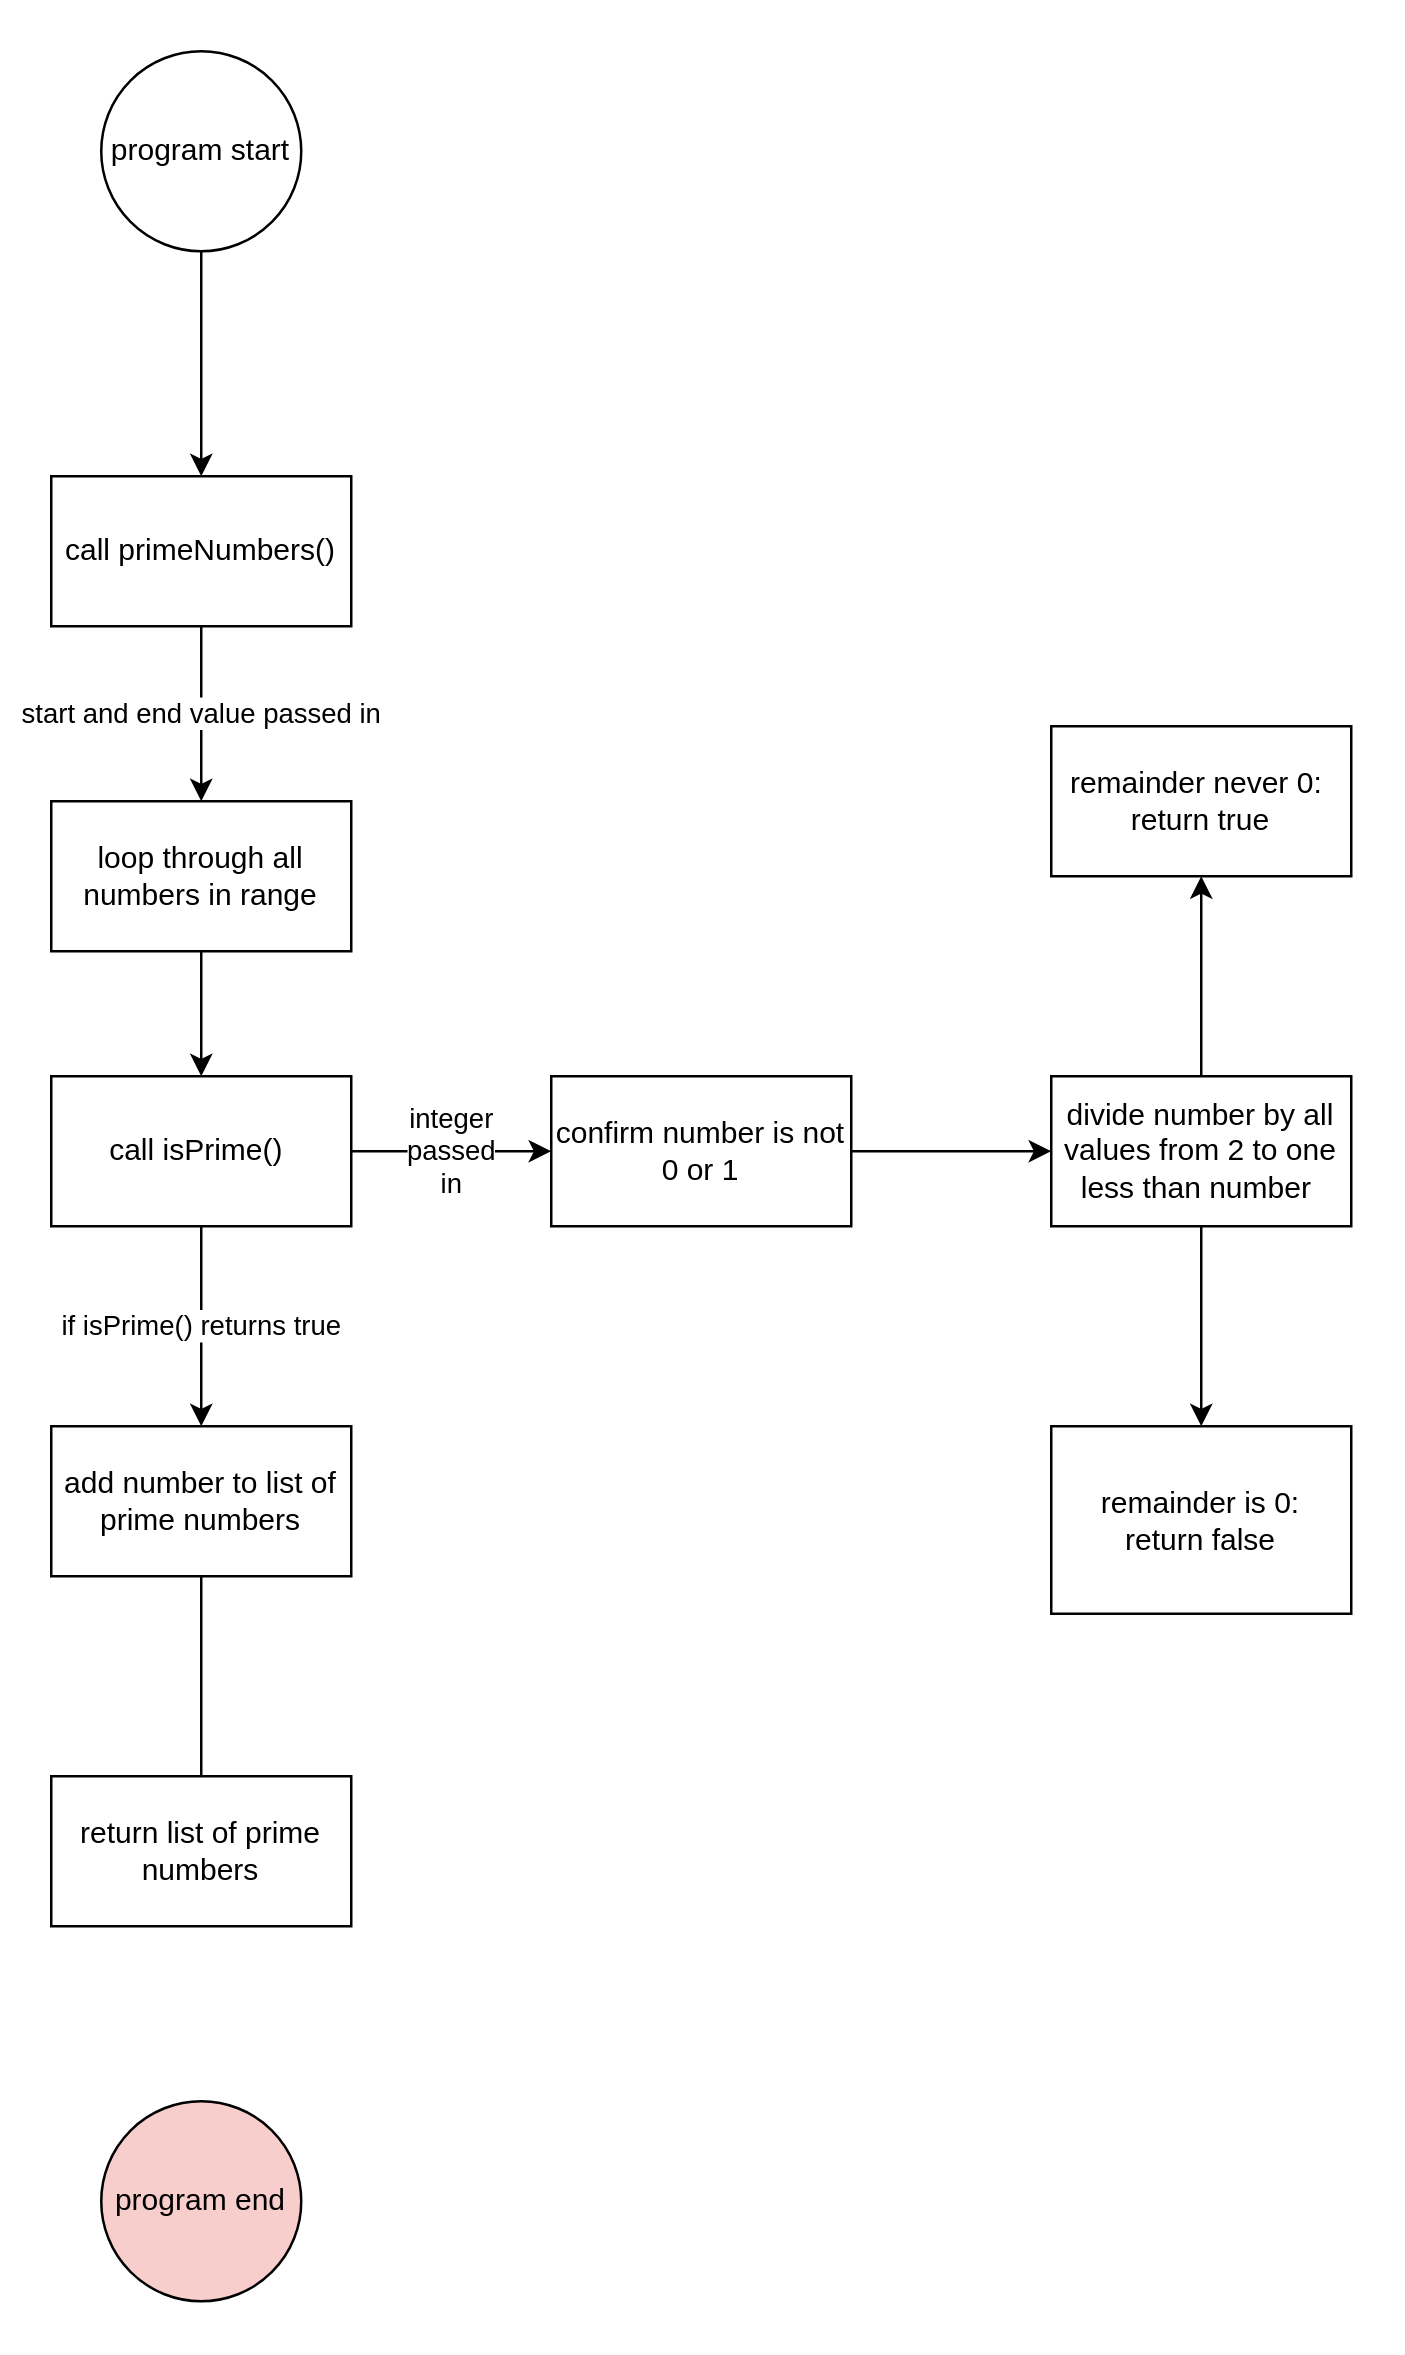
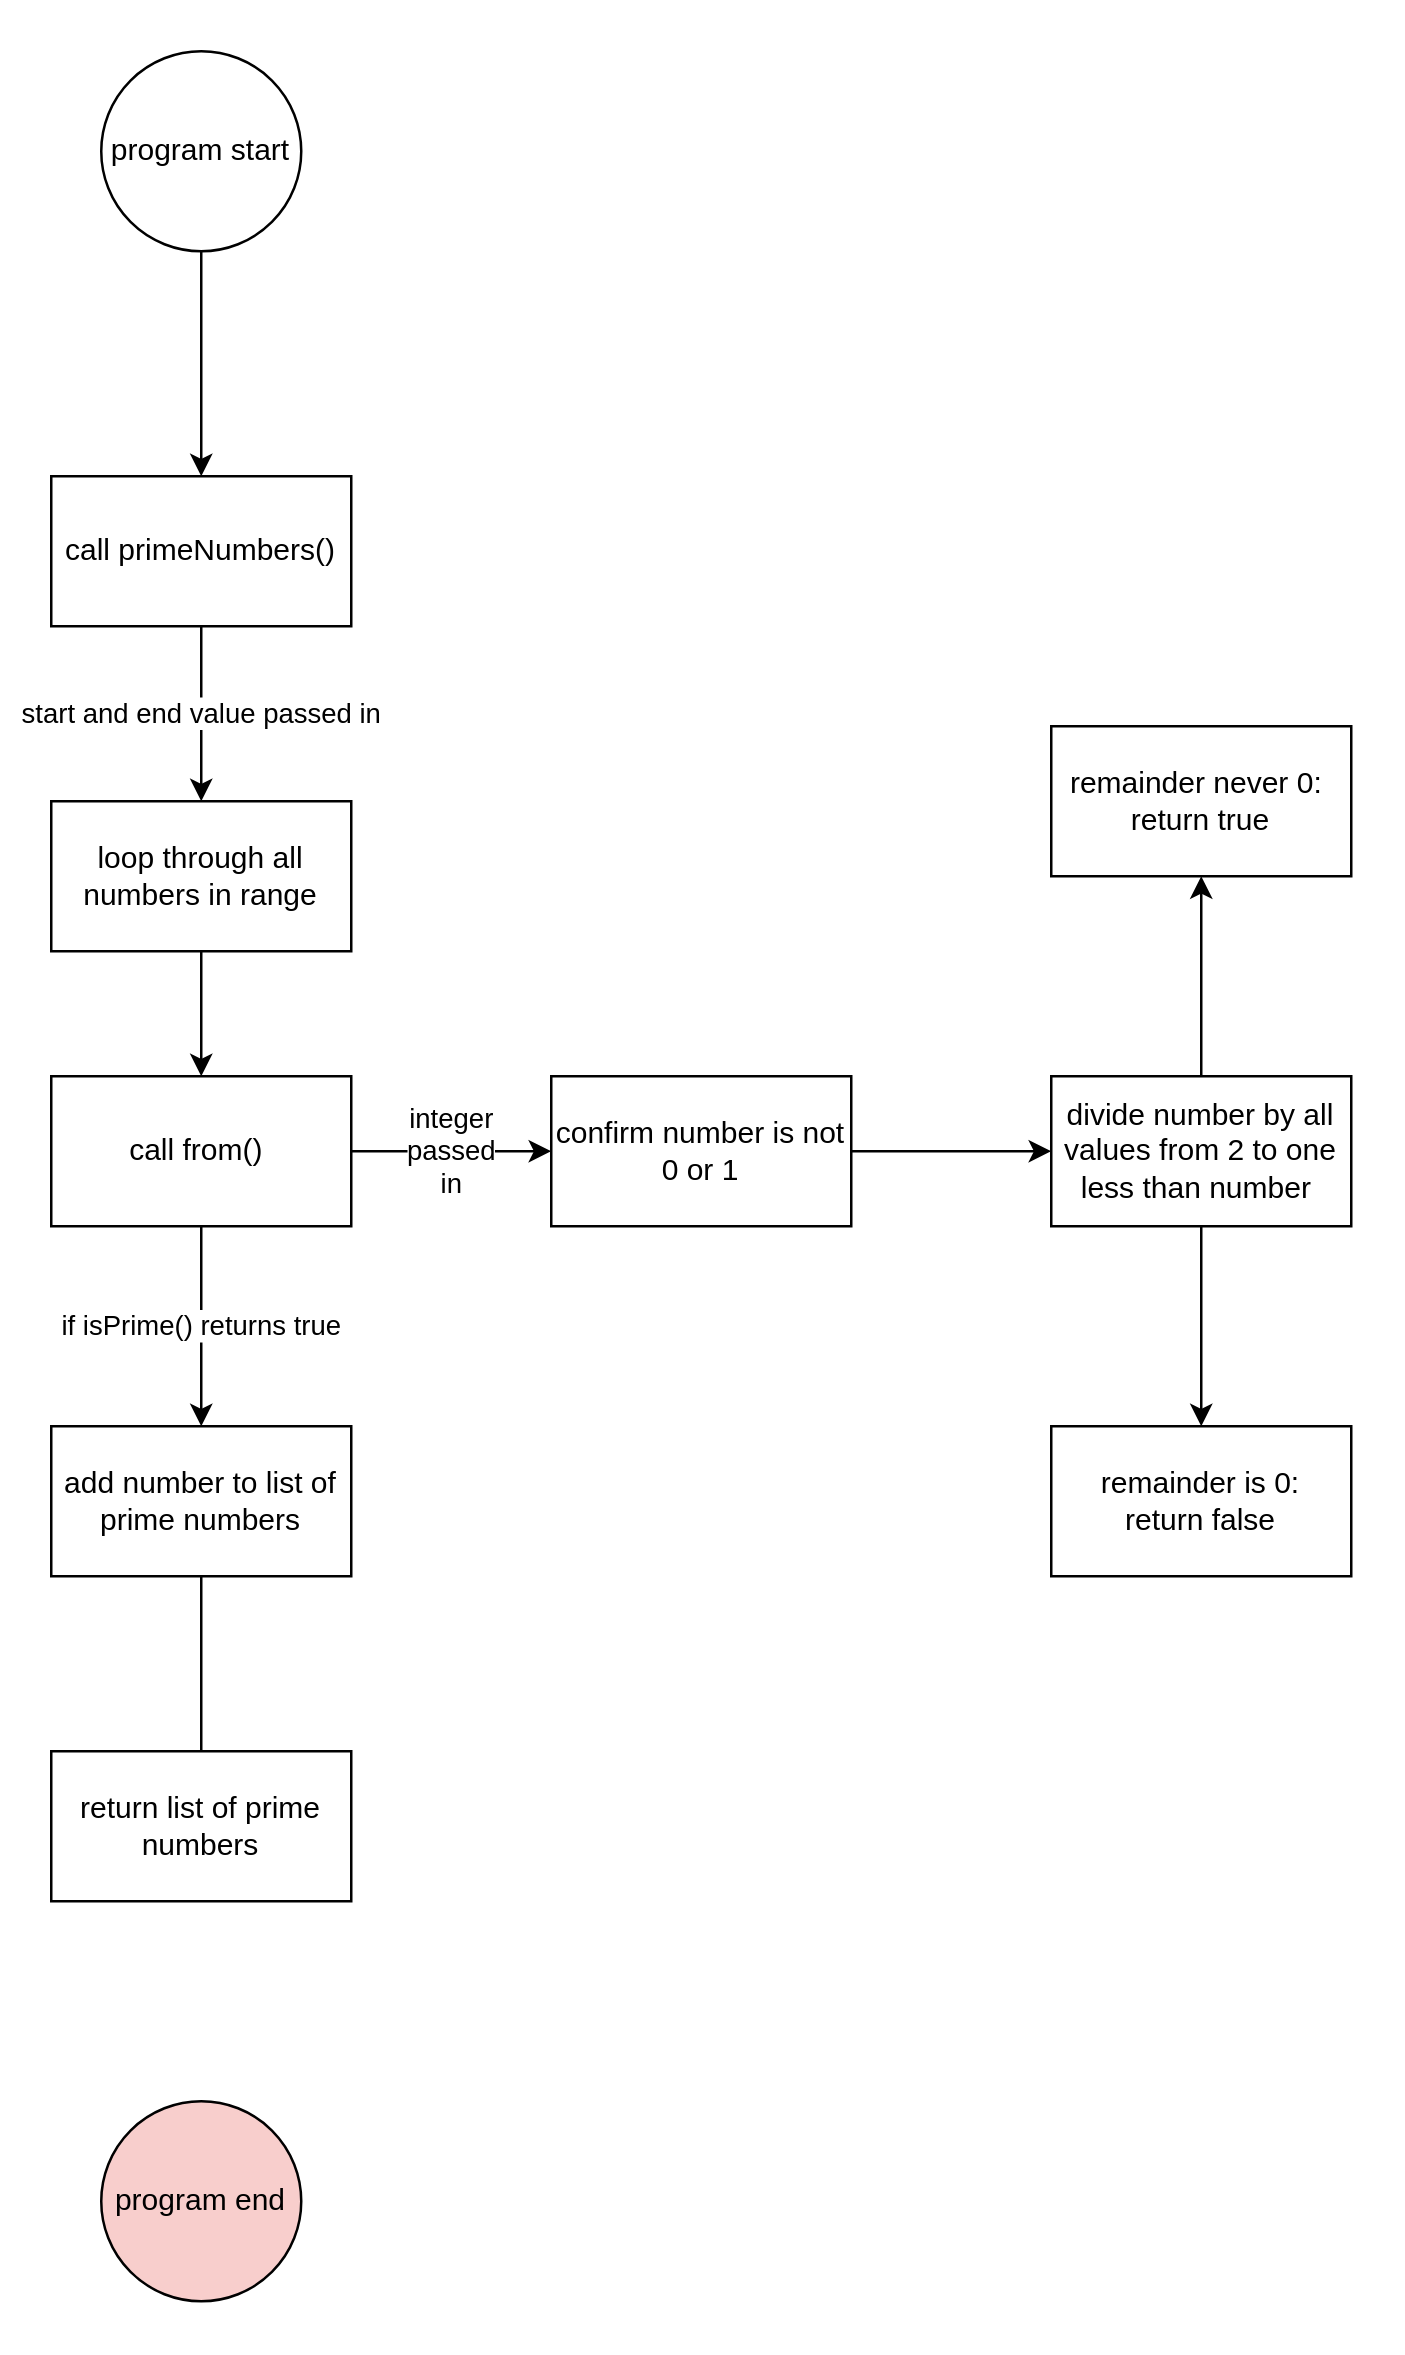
(201, 1151) -> (201, 1151)
(1201, 1520) -> (1201, 1501)
(201, 1851) -> (201, 1826)
